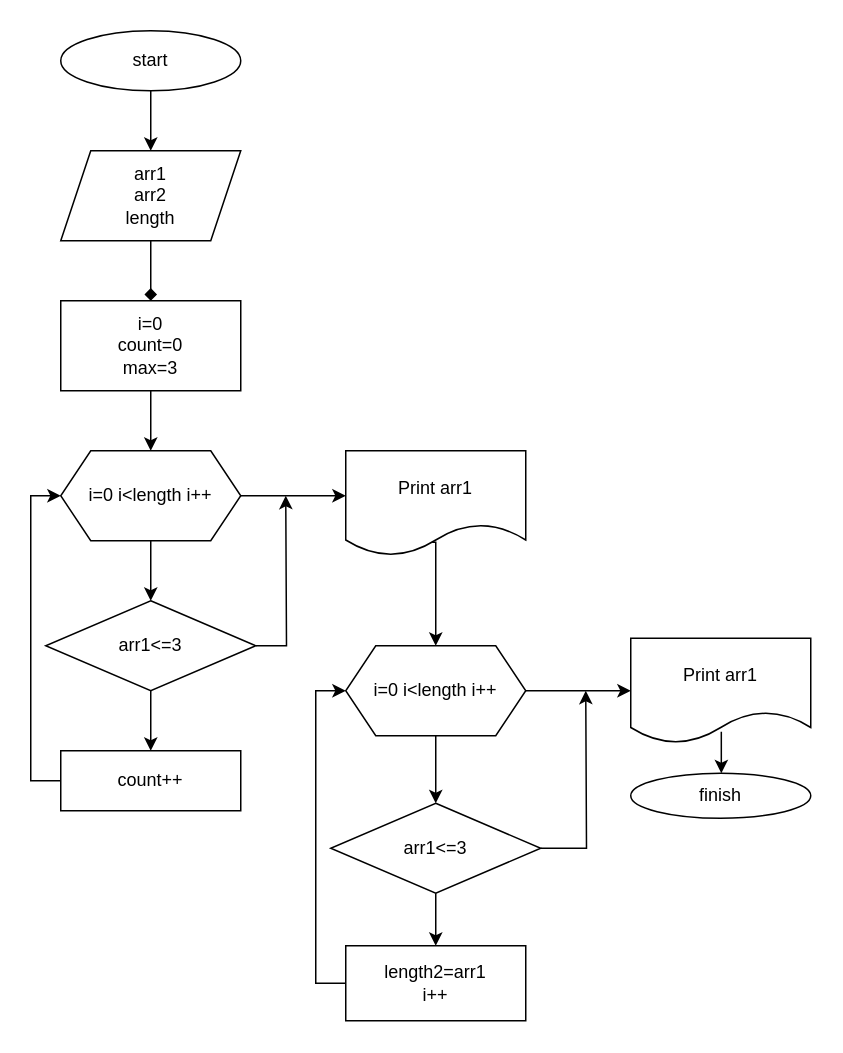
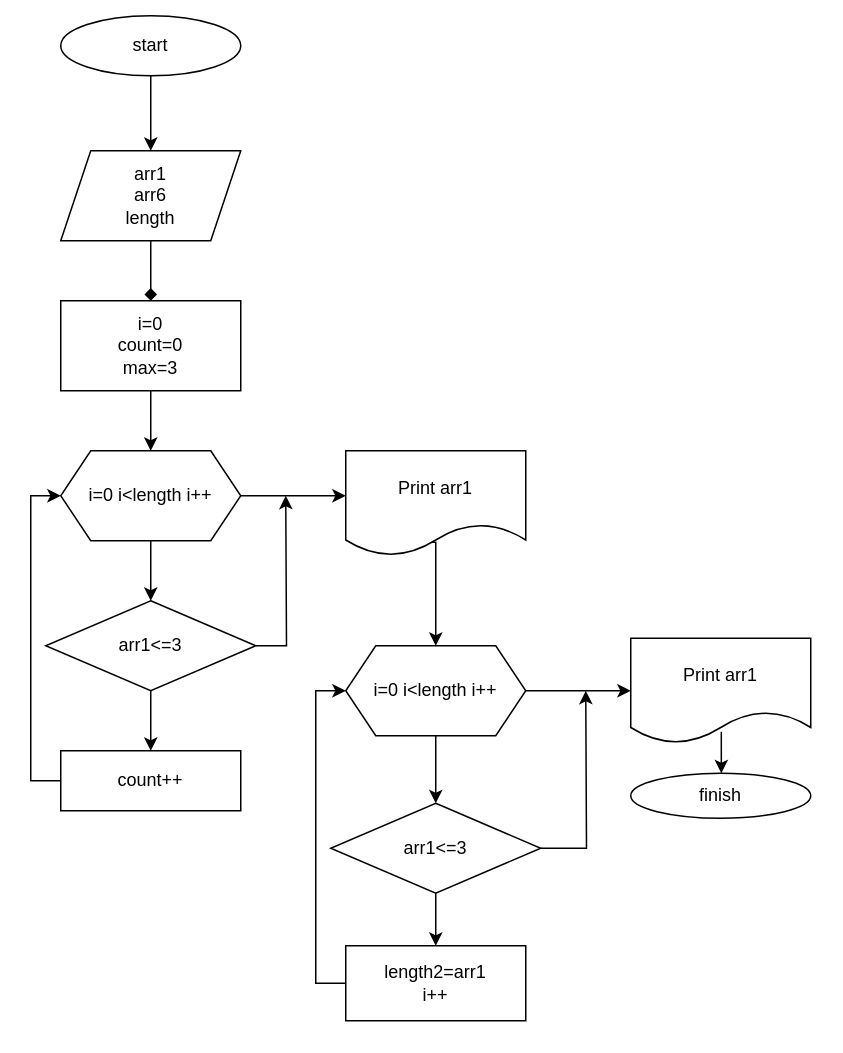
(151, 61) -> (151, 46)
(151, 196) -> (151, 196)
